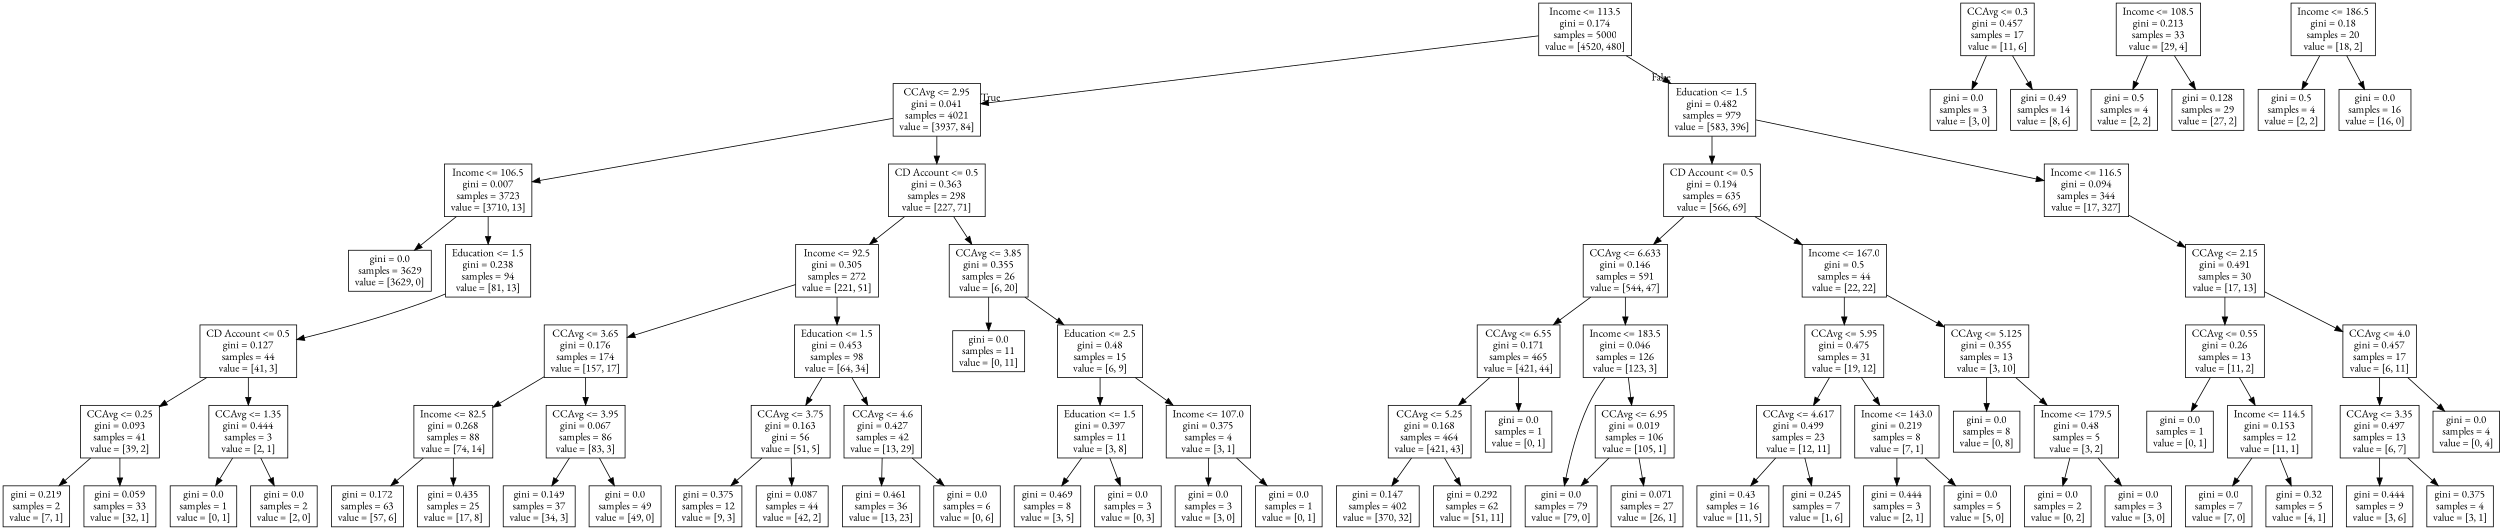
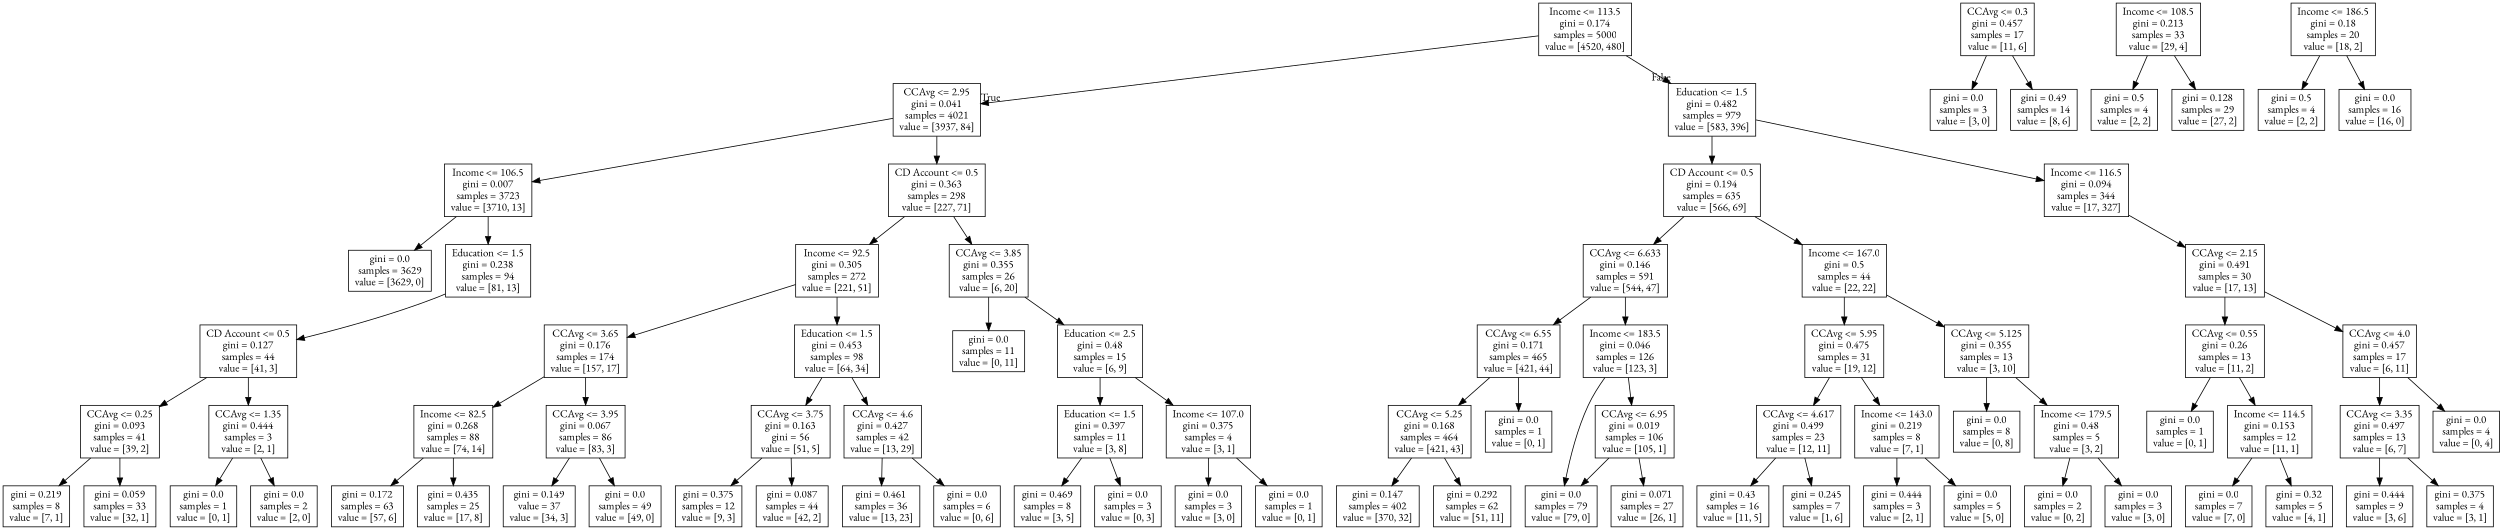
(36, 506) -> (36, 506)
(539, 506) -> (539, 506)
